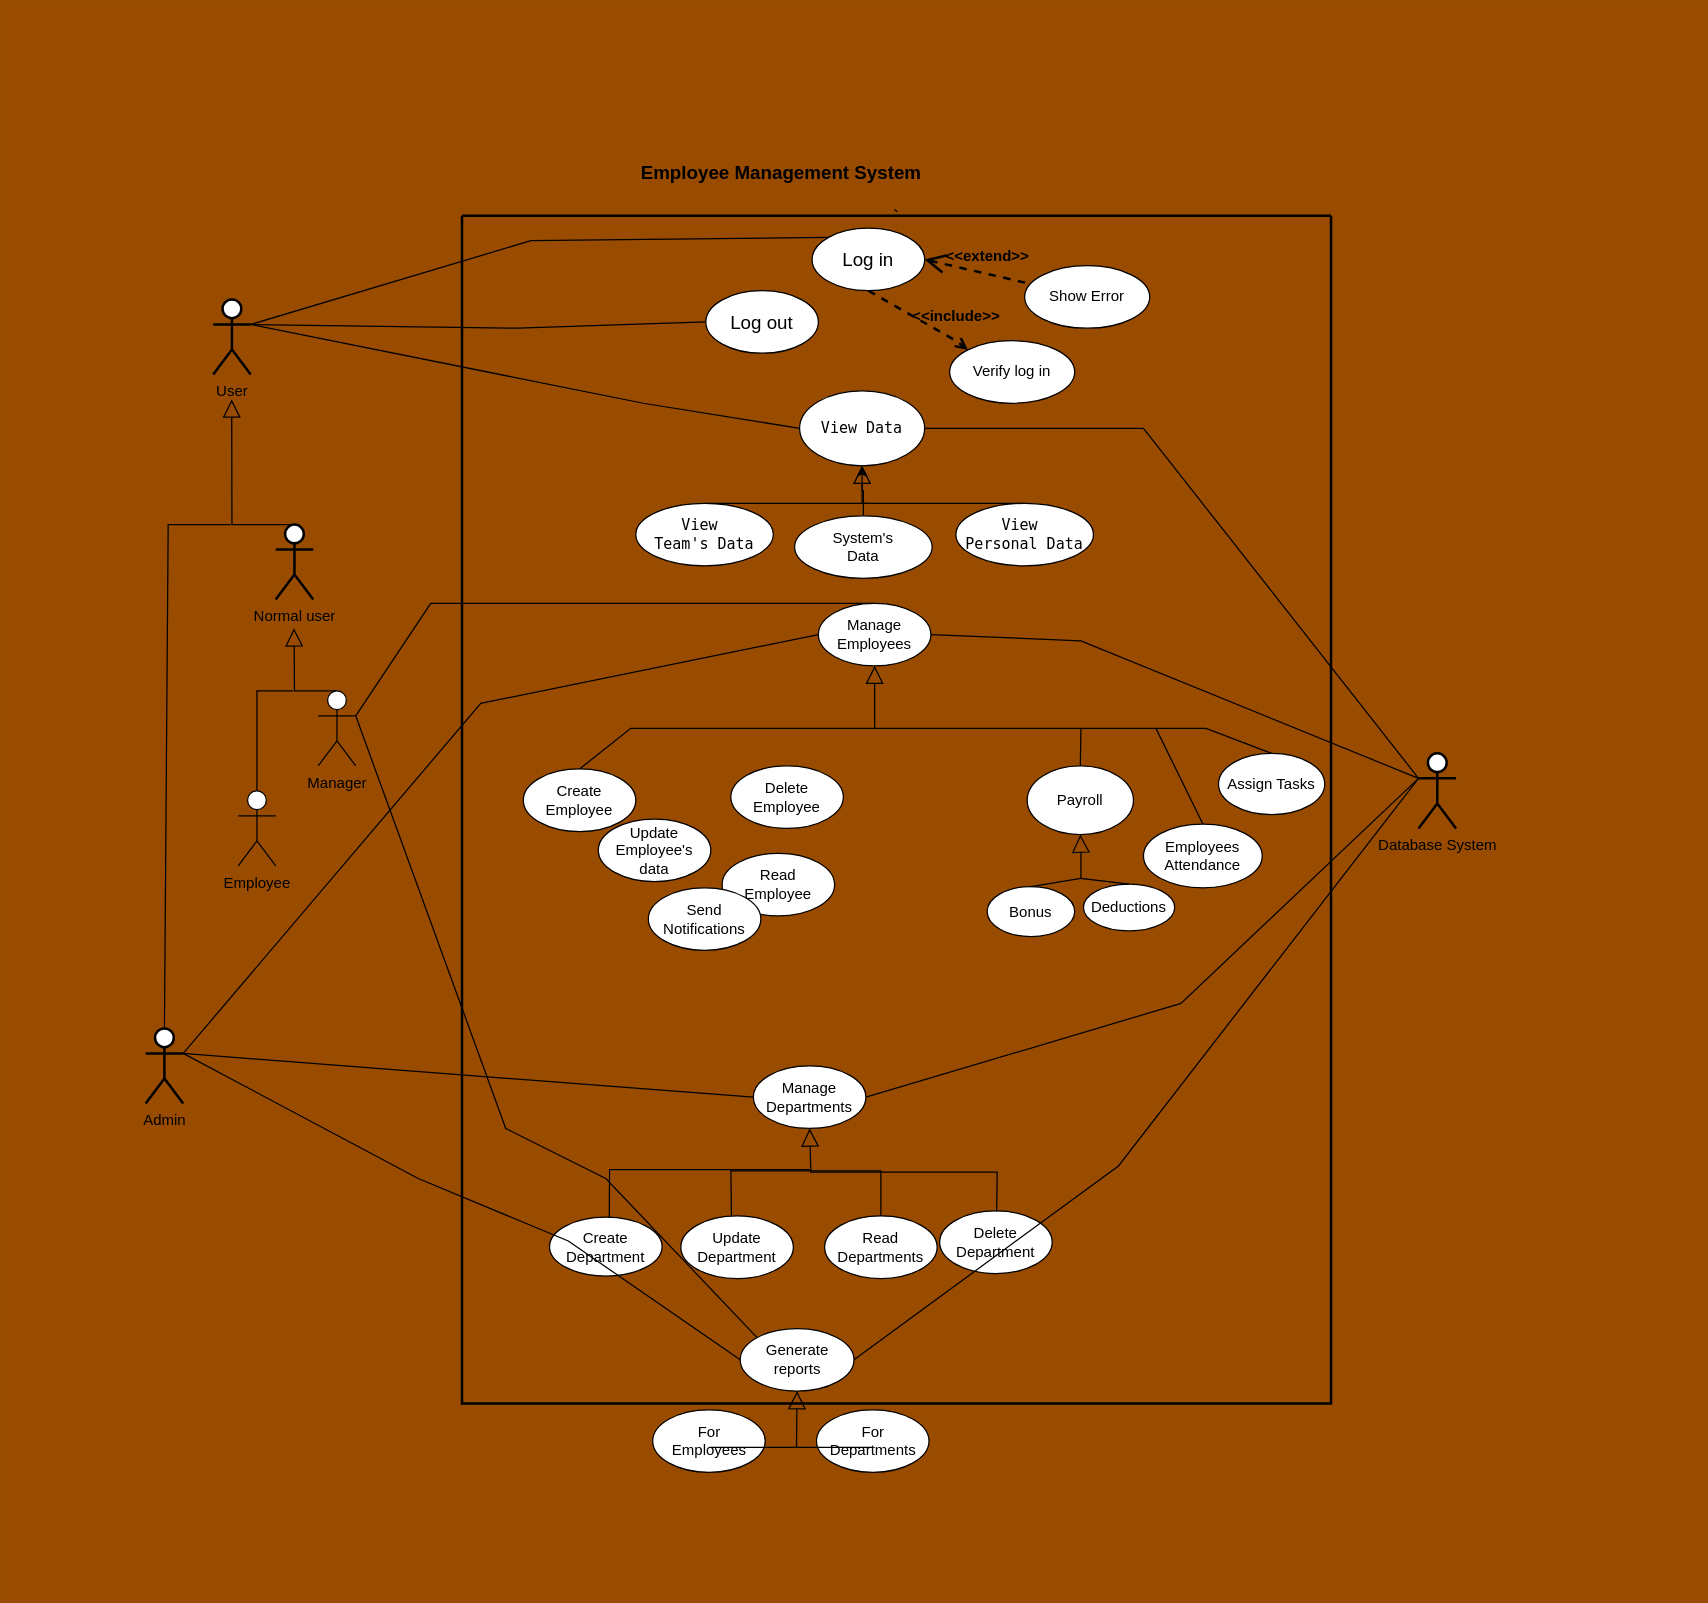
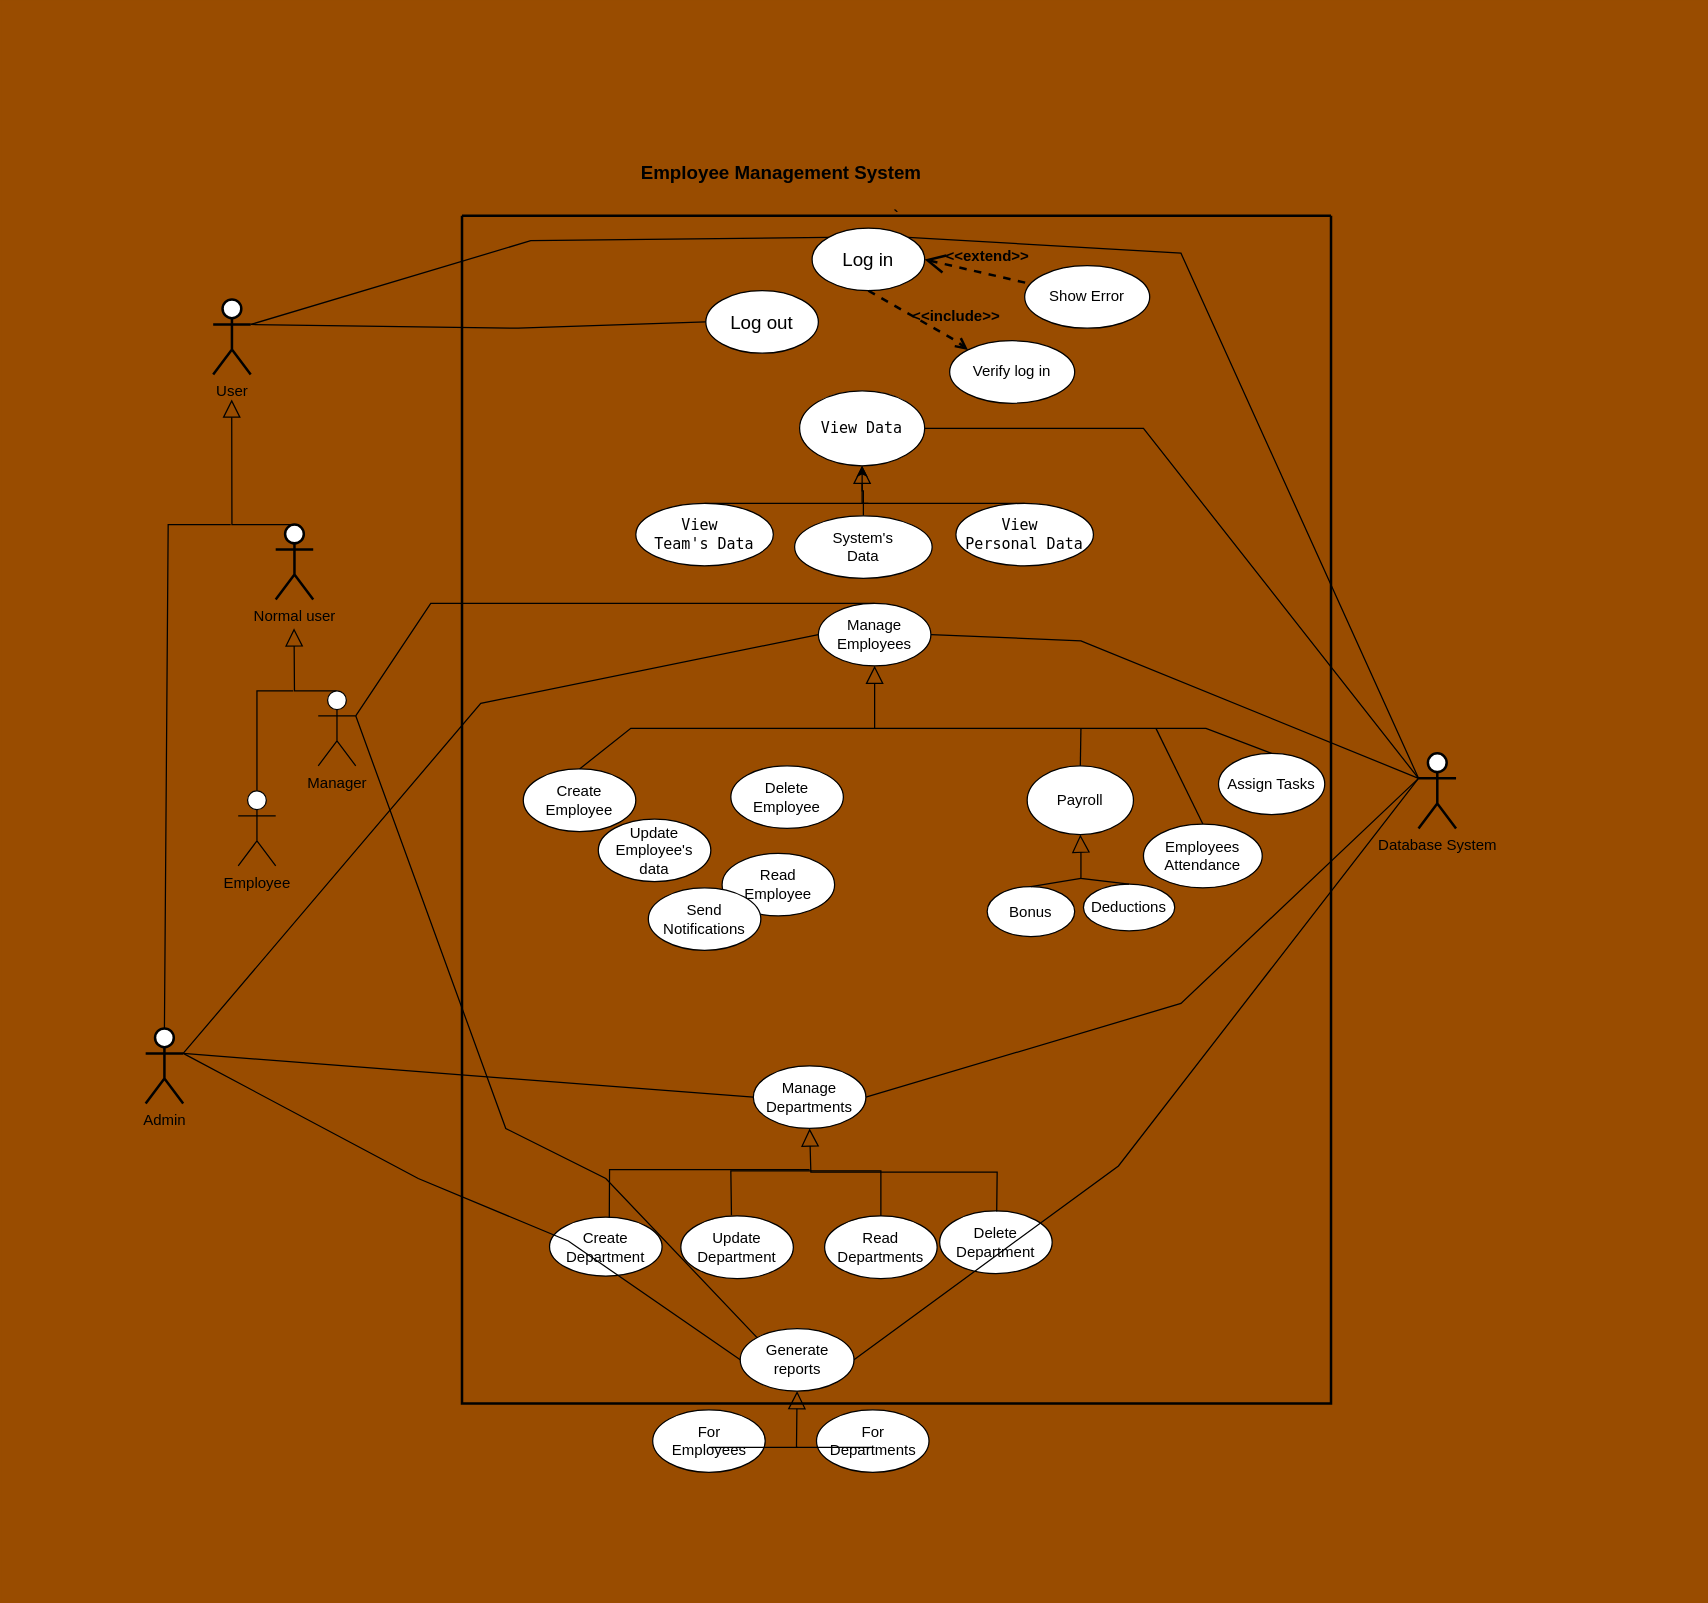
none -> (1198, 290)
(529, 380) -> none
